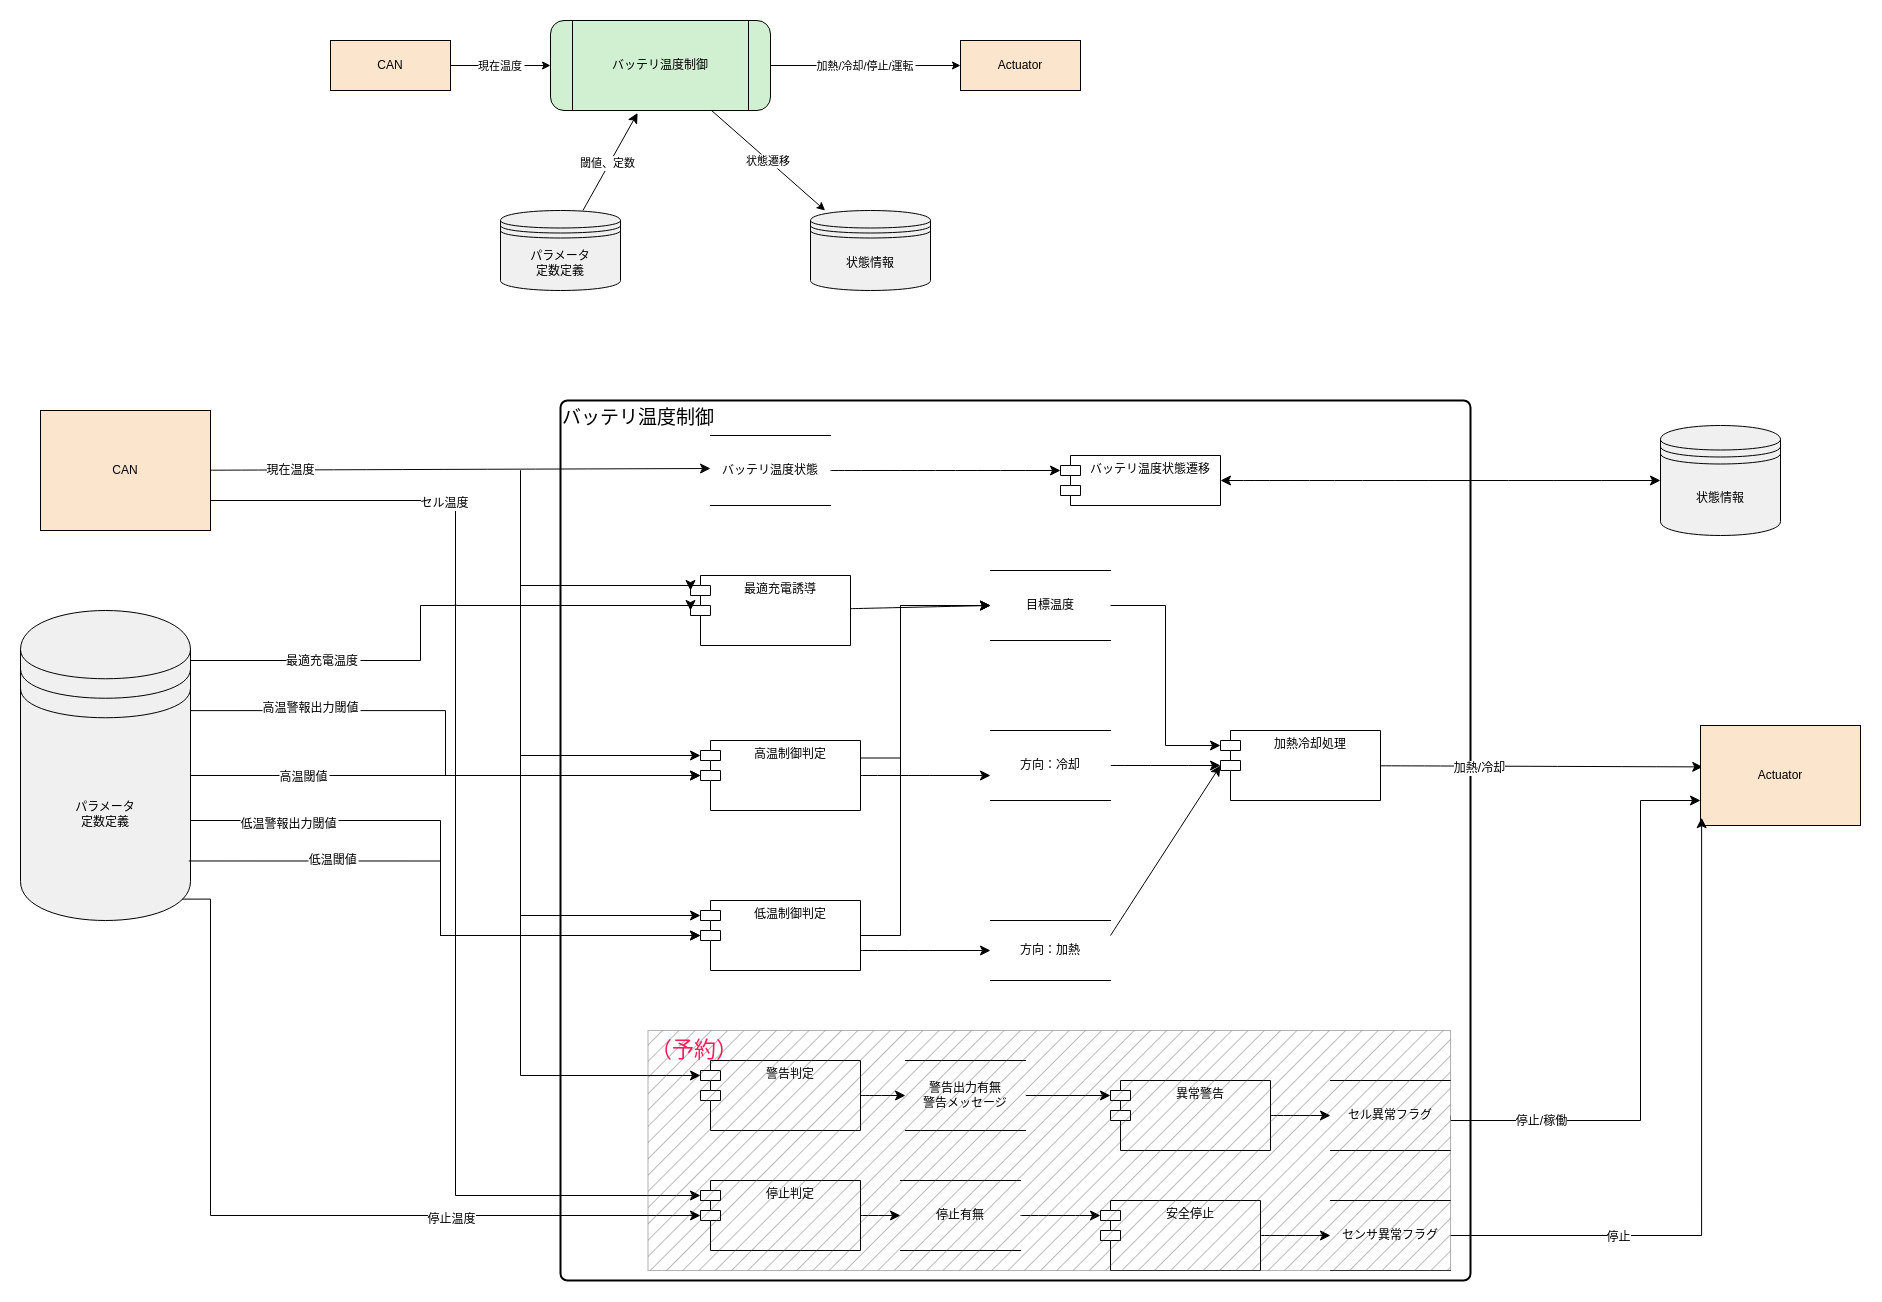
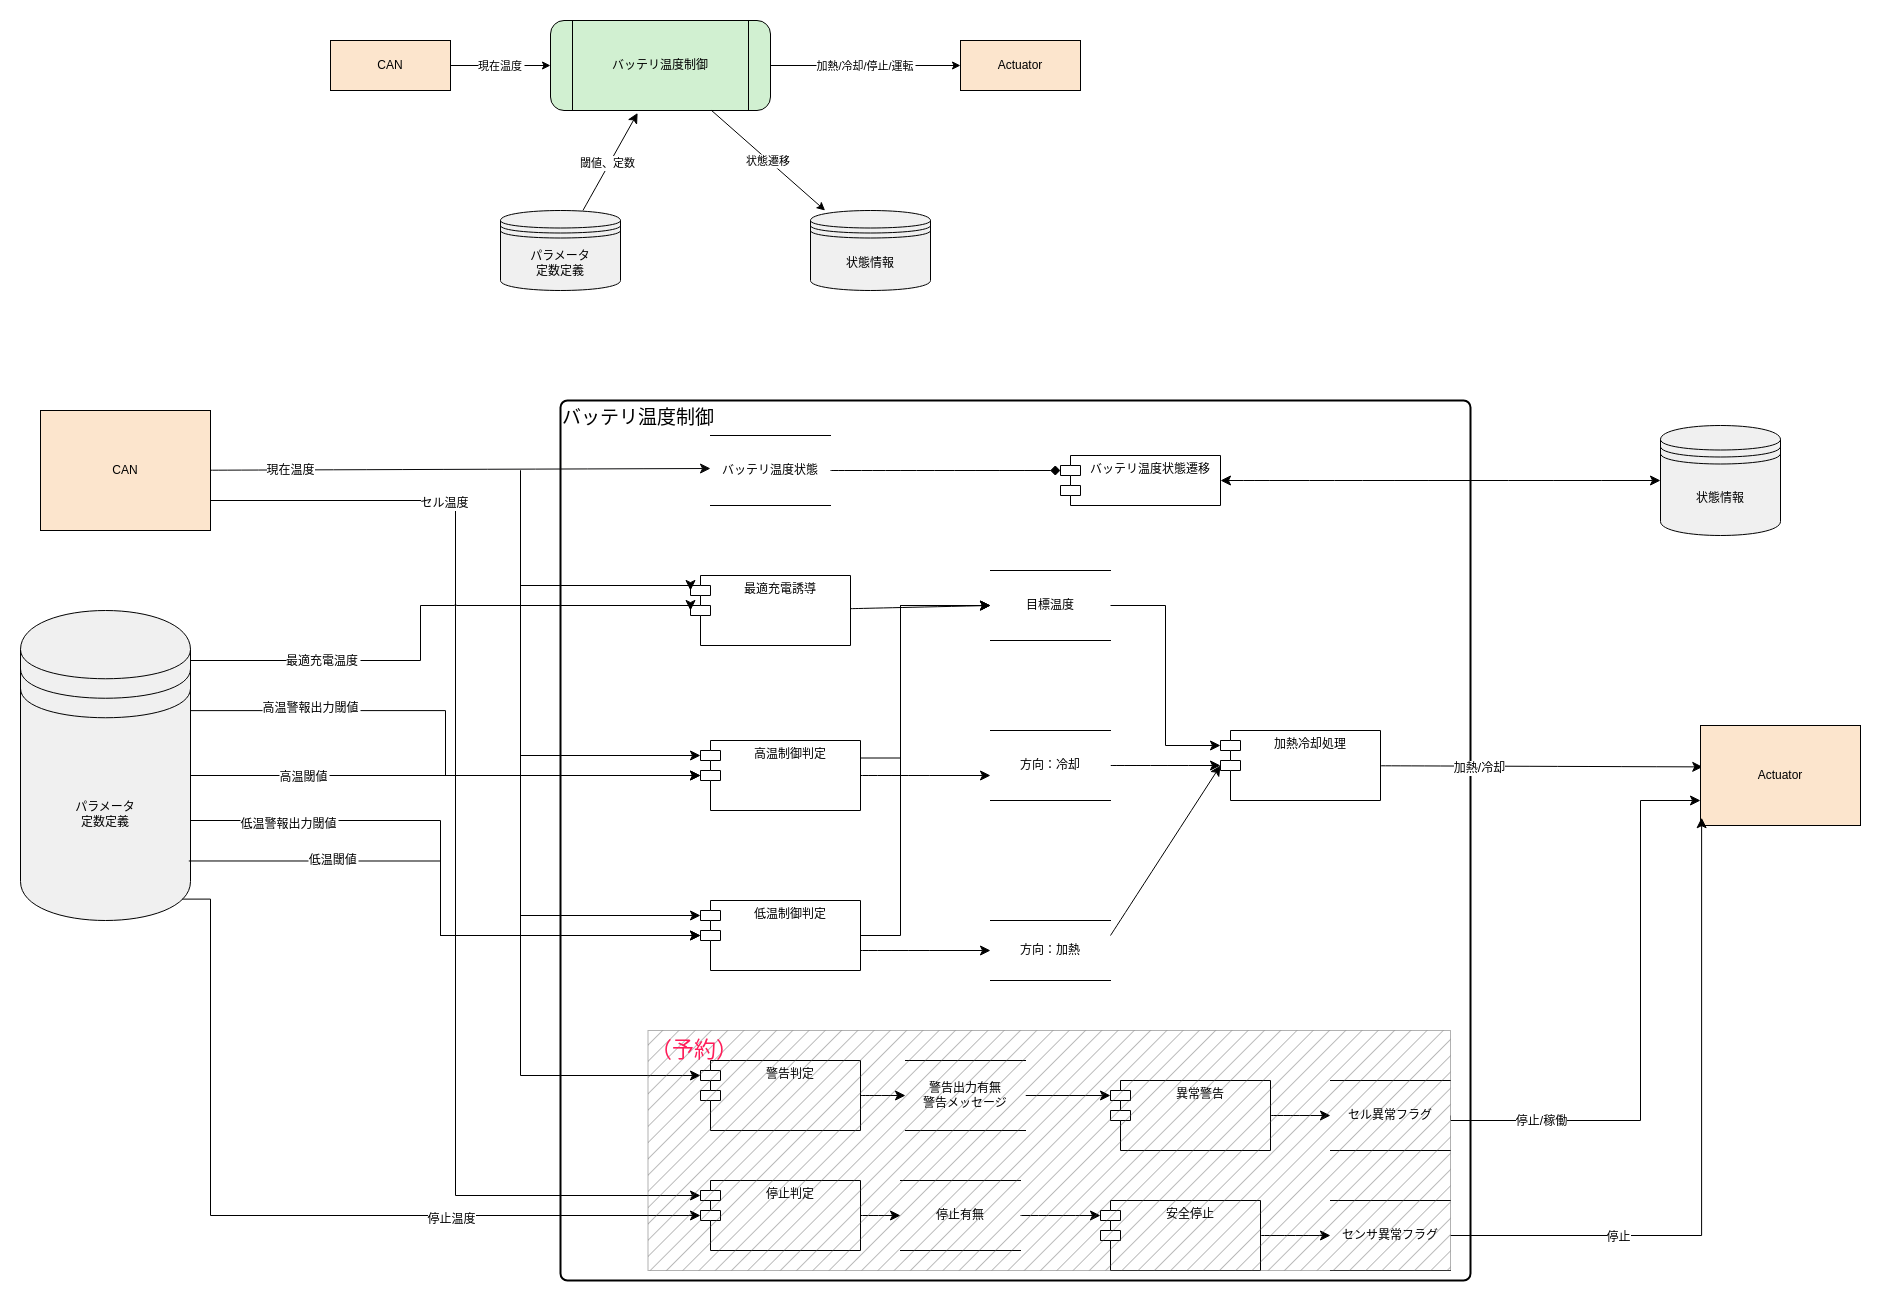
(1051, 471) -> (1050, 471)
